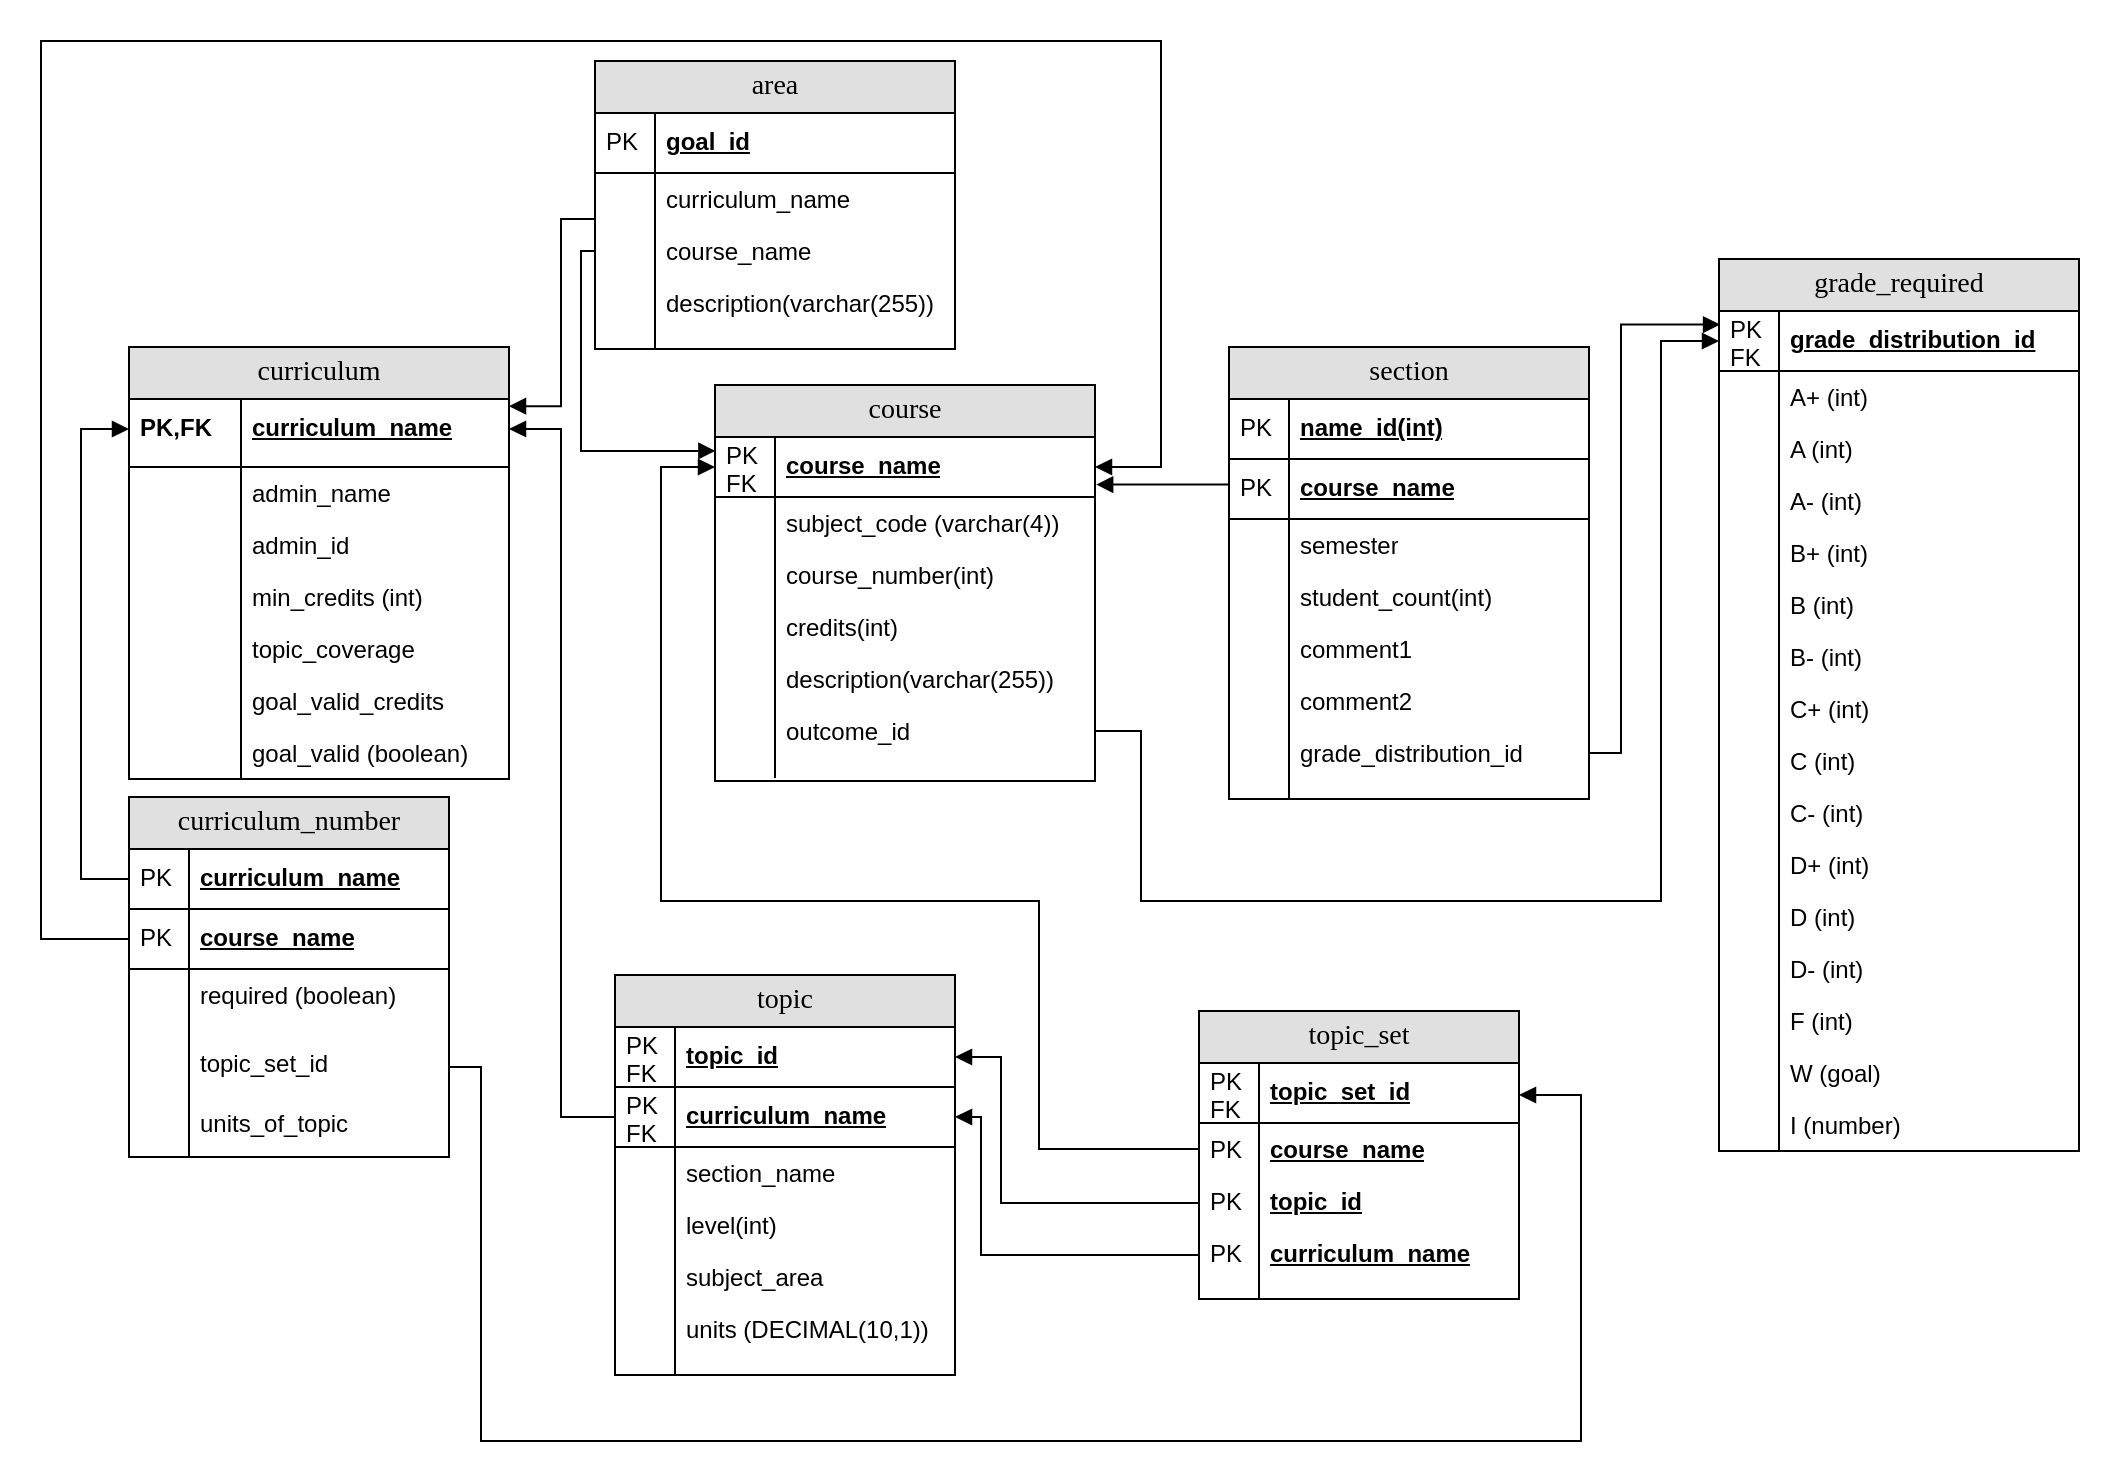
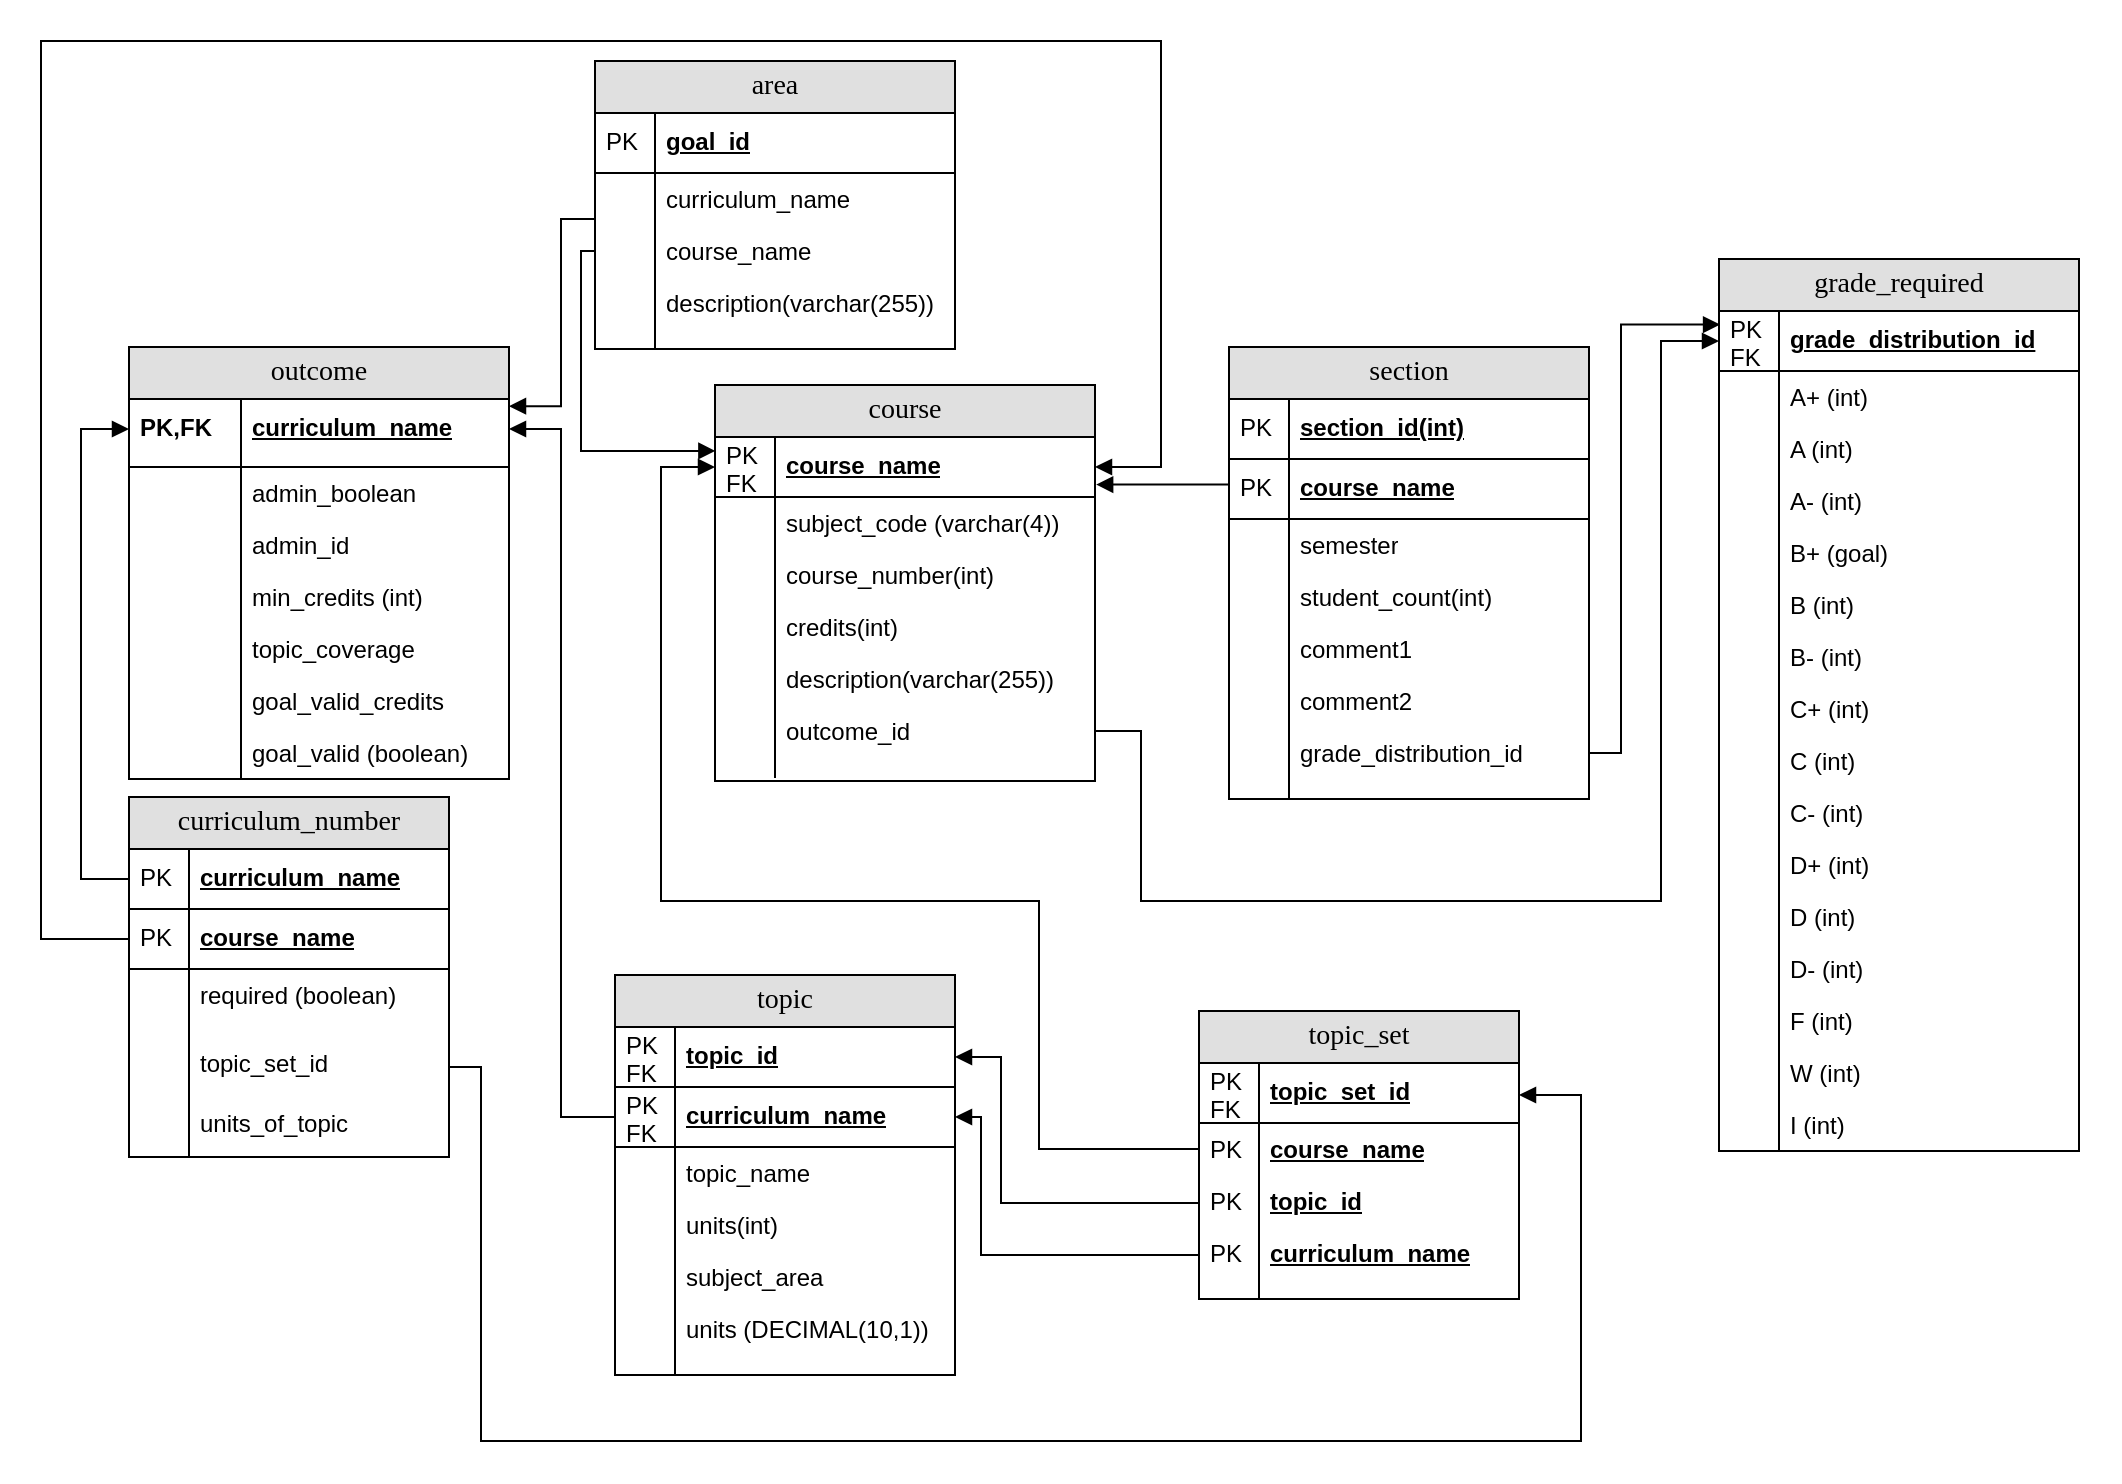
(320, 373) -> (320, 373)
(1375, 429) -> (1392, 429)
(317, 495) -> (334, 495)
(1839, 555) -> (1845, 555)
(1839, 1075) -> (1832, 1075)
(1855, 1127) -> (1832, 1127)
(765, 1175) -> (751, 1175)
(745, 1227) -> (748, 1227)
